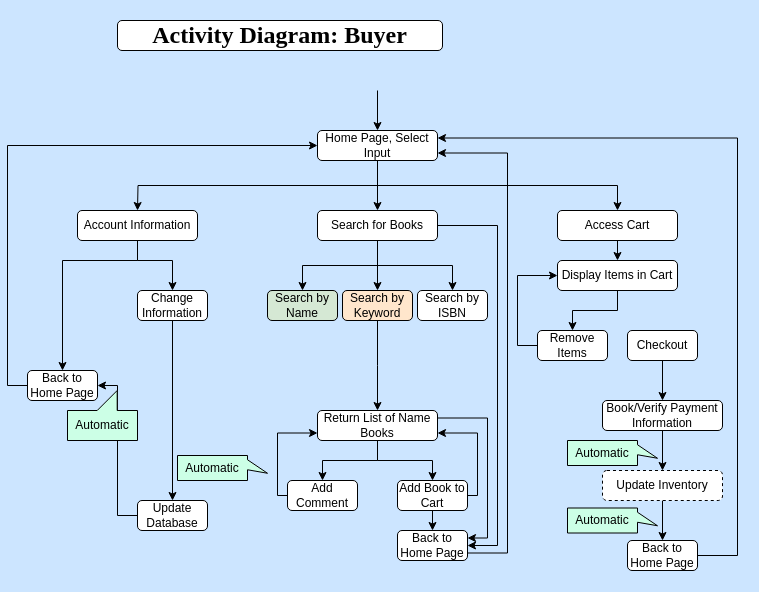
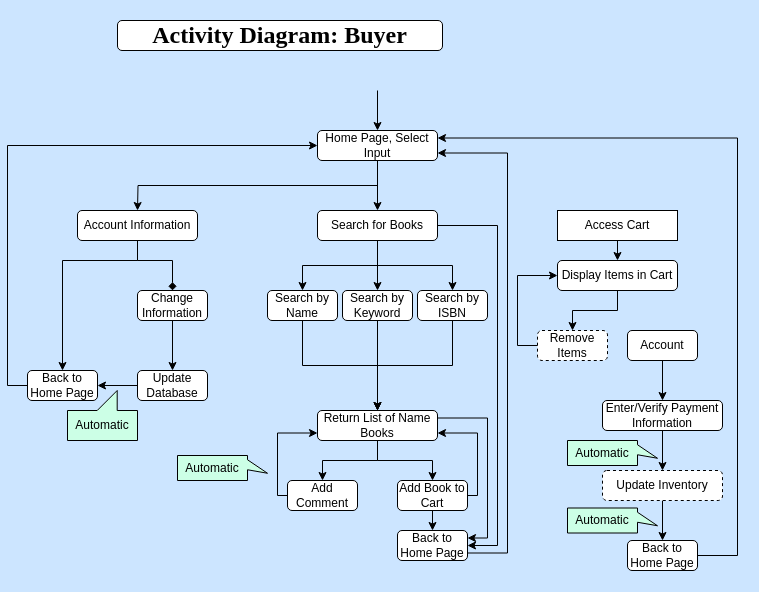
(510, 186) -> none
(618, 226) -> (618, 226)
(173, 282) -> (173, 282)
(303, 306) -> (303, 306)
(378, 306) -> (378, 306)
(573, 346) -> (573, 346)
(663, 346) -> (663, 346)
none -> (316, 366)
none -> (439, 366)
(663, 416) -> (663, 416)
(173, 516) -> (173, 386)
